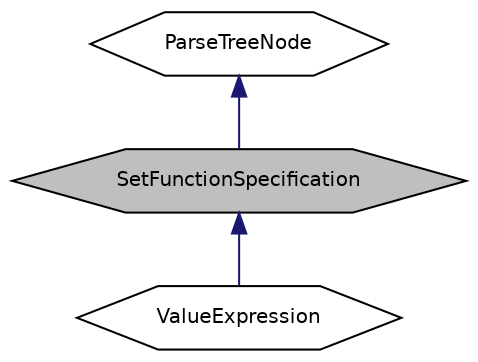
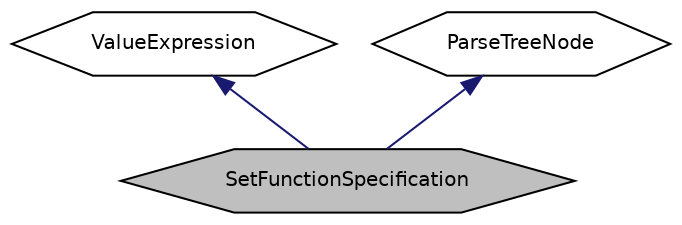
(239, 260) -> (269, 119)
